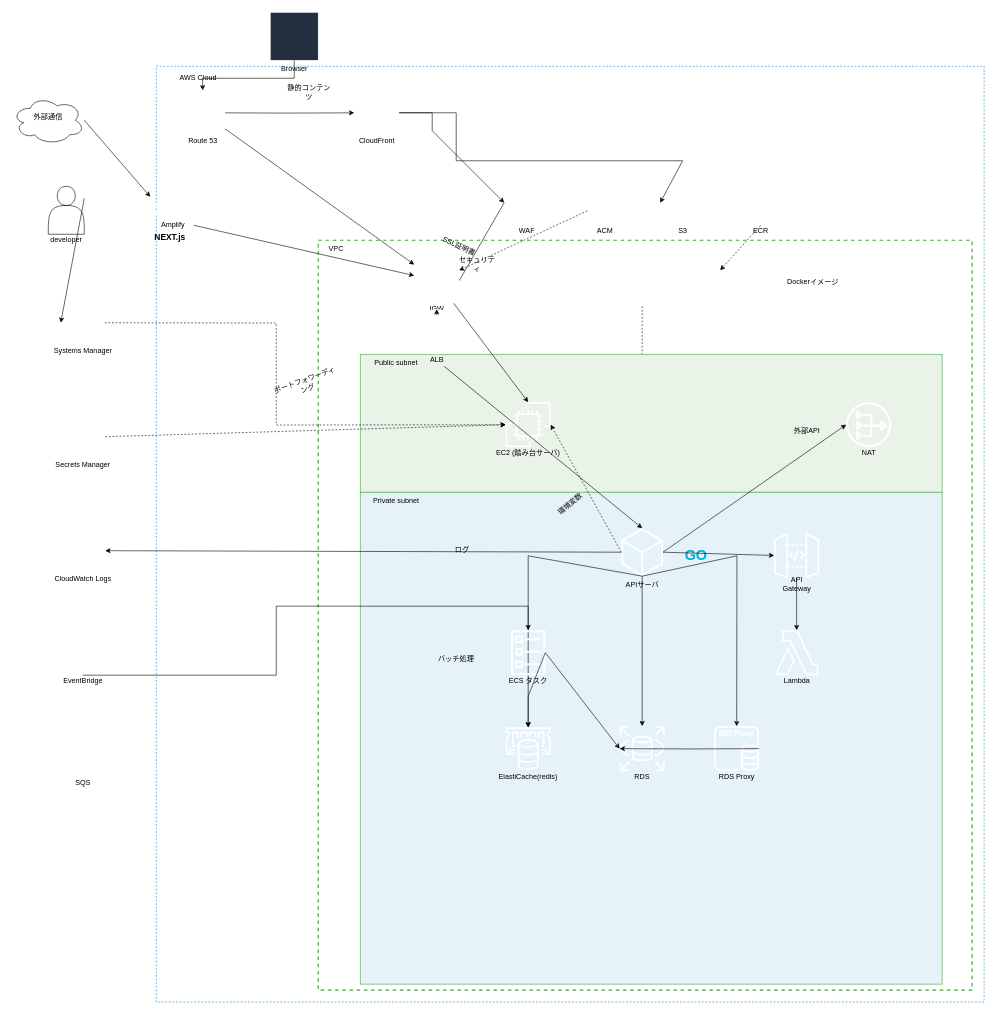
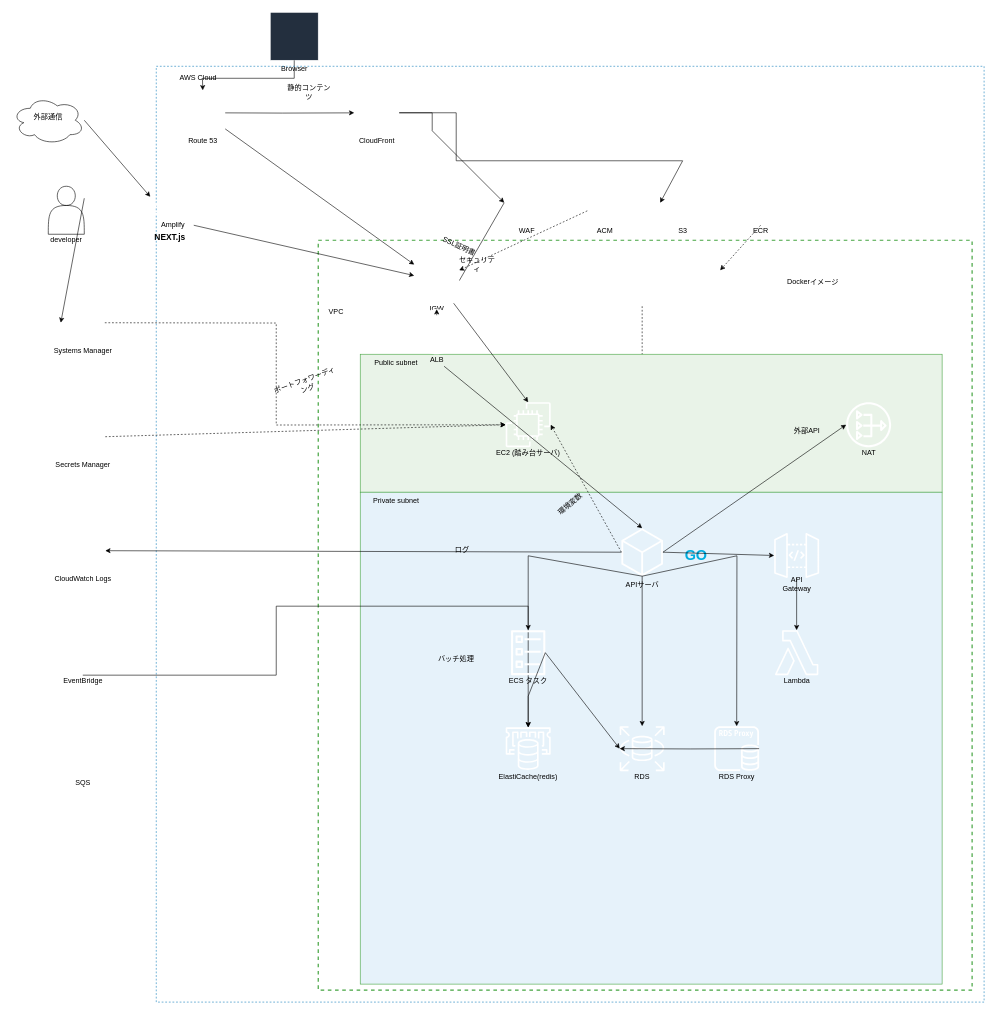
(336, 249) -> (336, 312)
